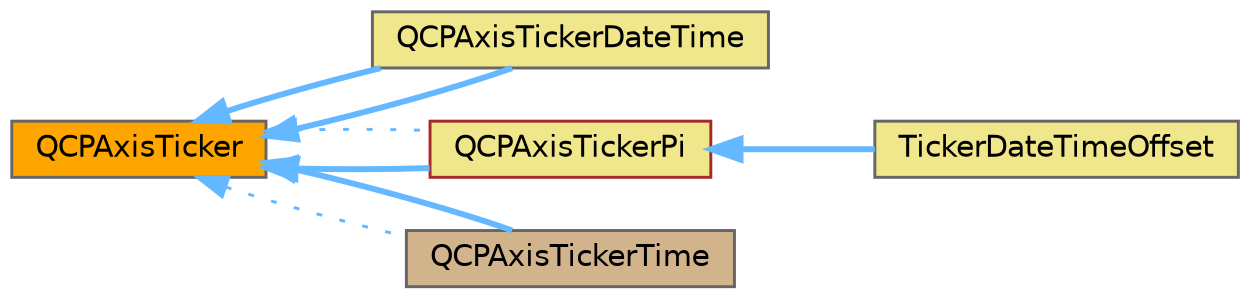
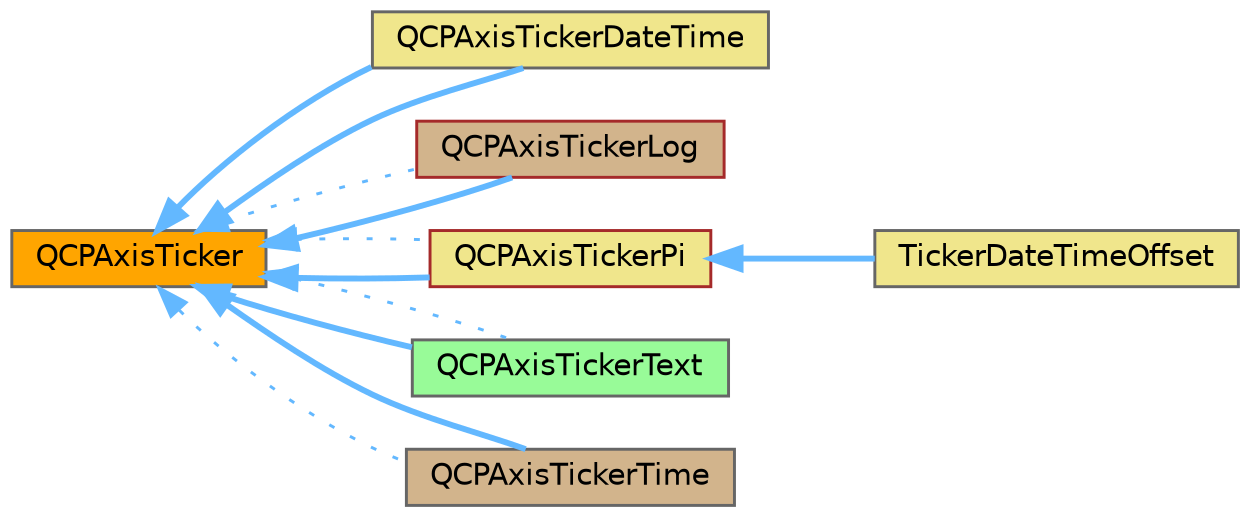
none -> (570, 149)
none -> (570, 368)
